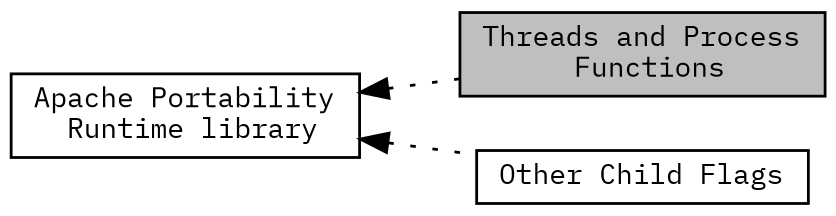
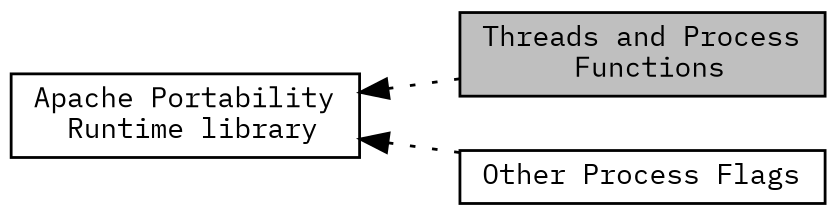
(643, 177) -> (643, 177)
